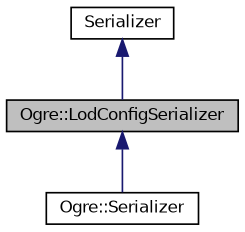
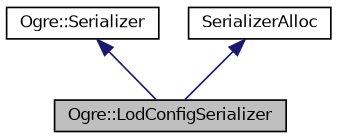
(122, 23) -> (260, 23)
(122, 171) -> (133, 76)
